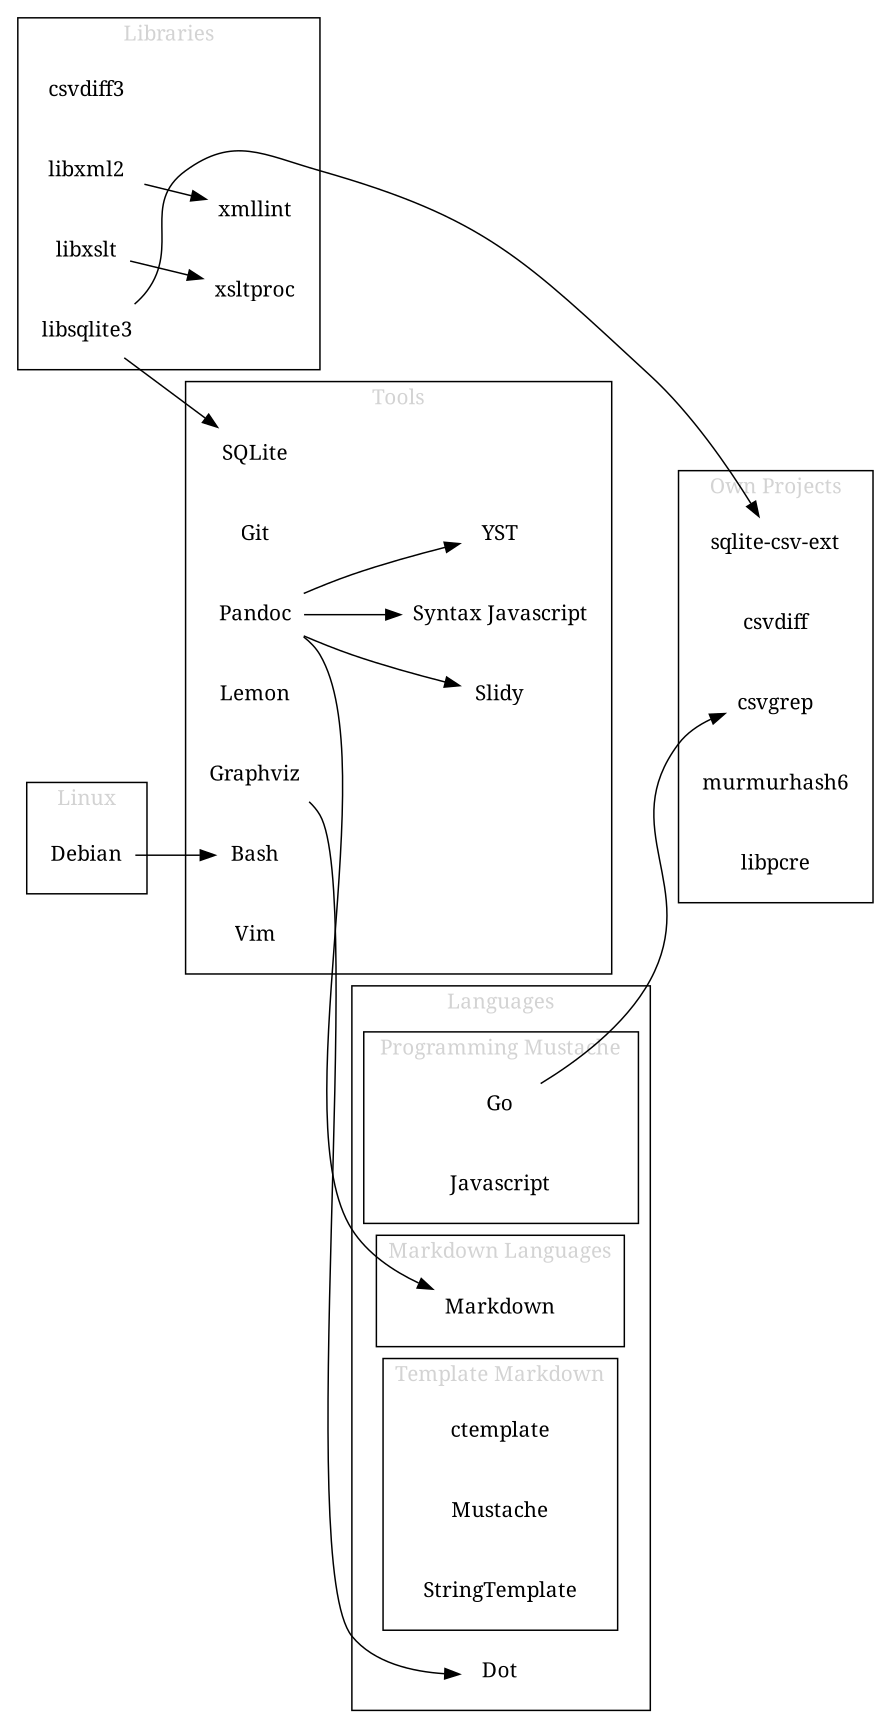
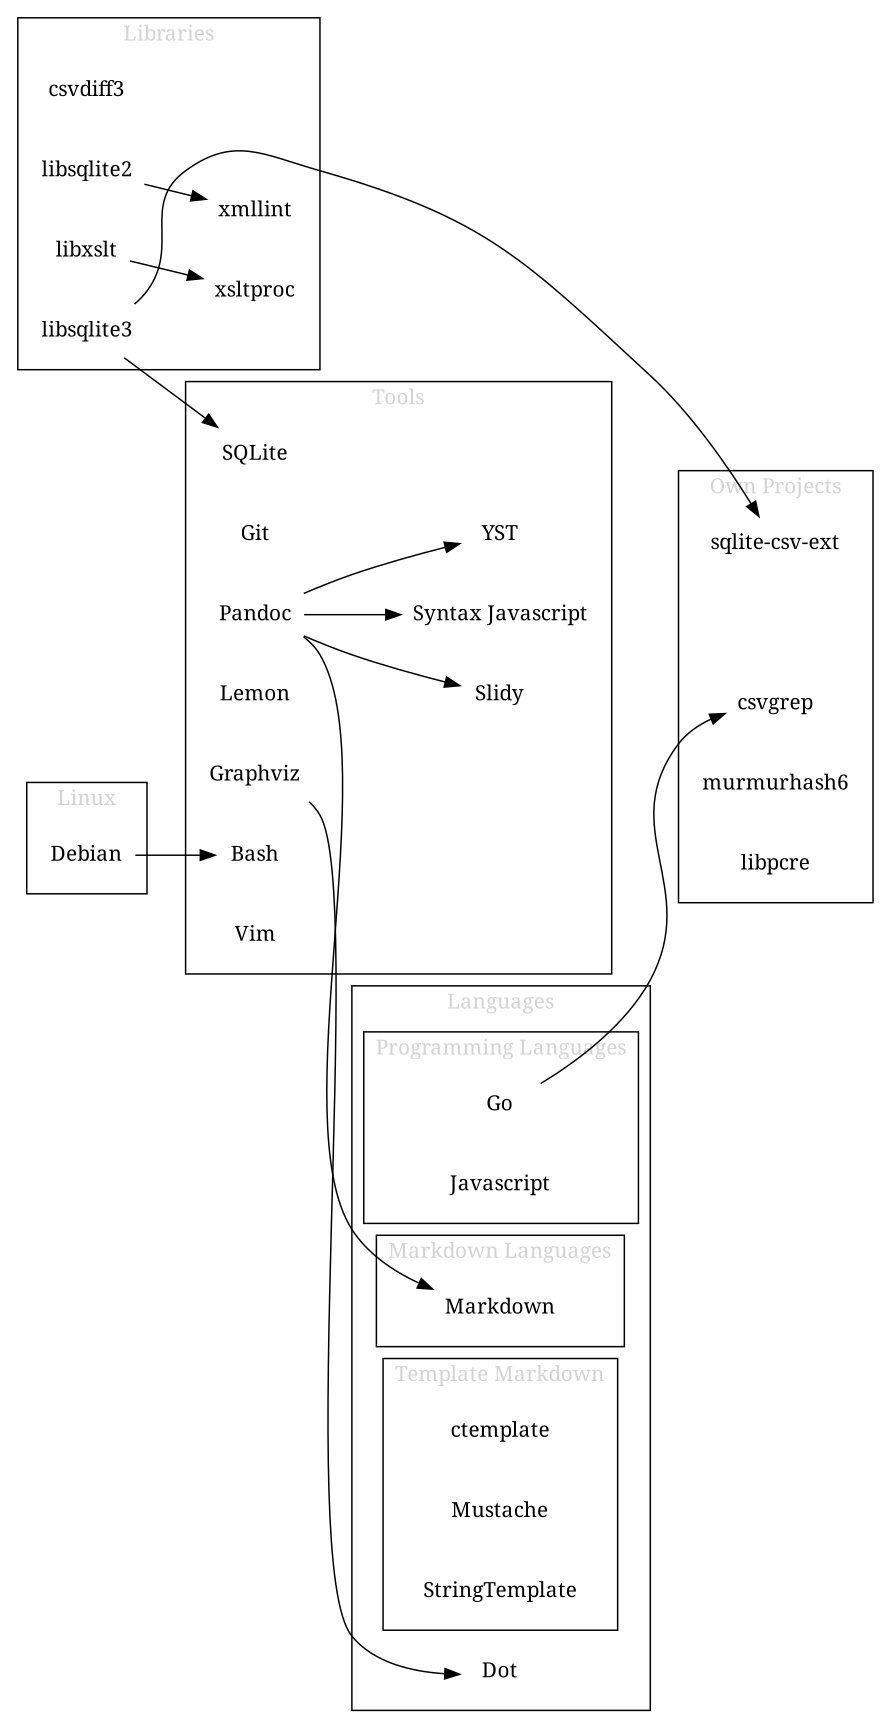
(87, 171) -> (87, 171)
(776, 624) -> none
(501, 1049) -> (501, 1049)
